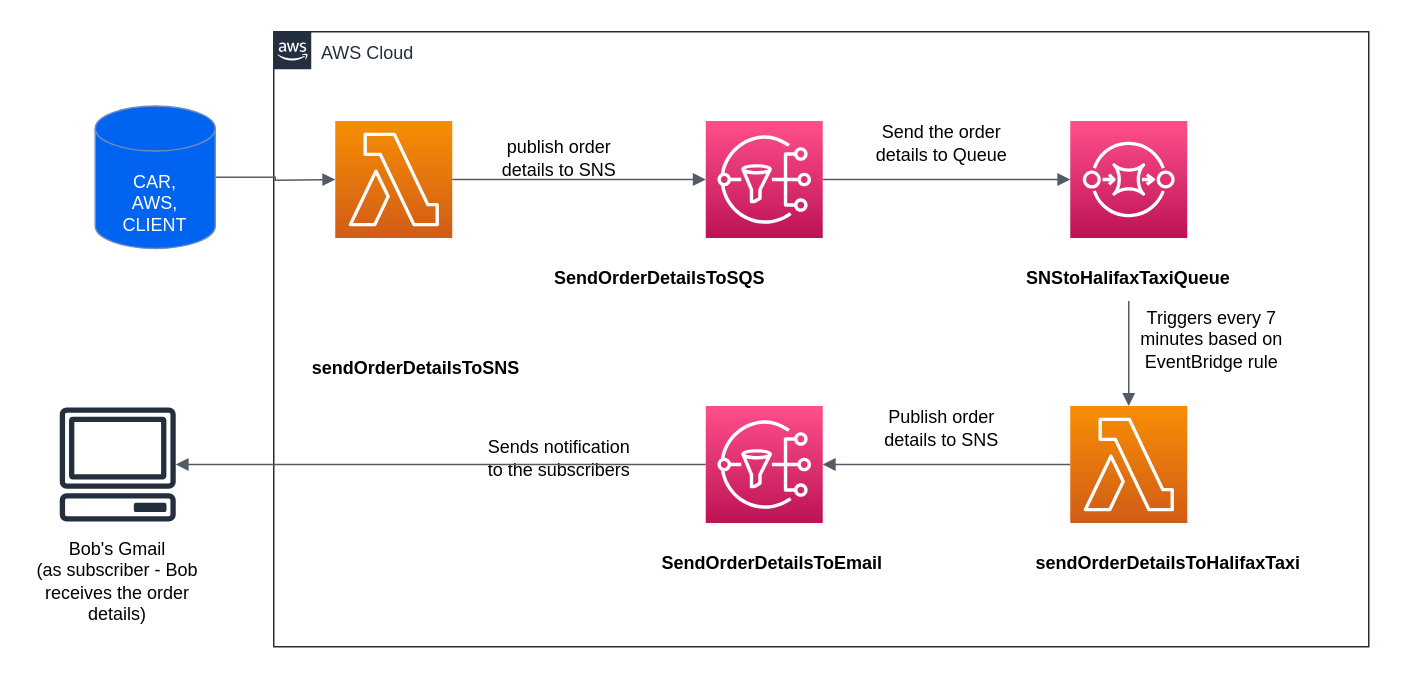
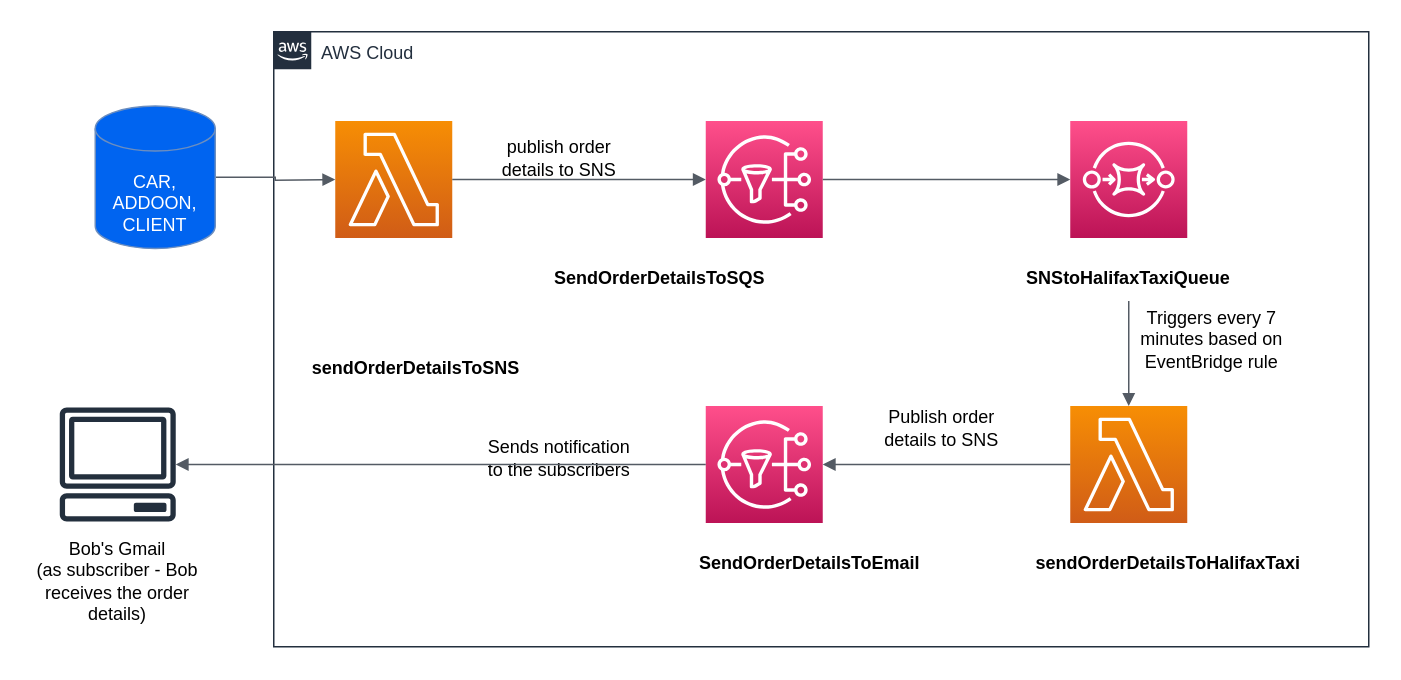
(942, 143) -> none
(155, 203) -> (155, 203)
(773, 563) -> (810, 563)
